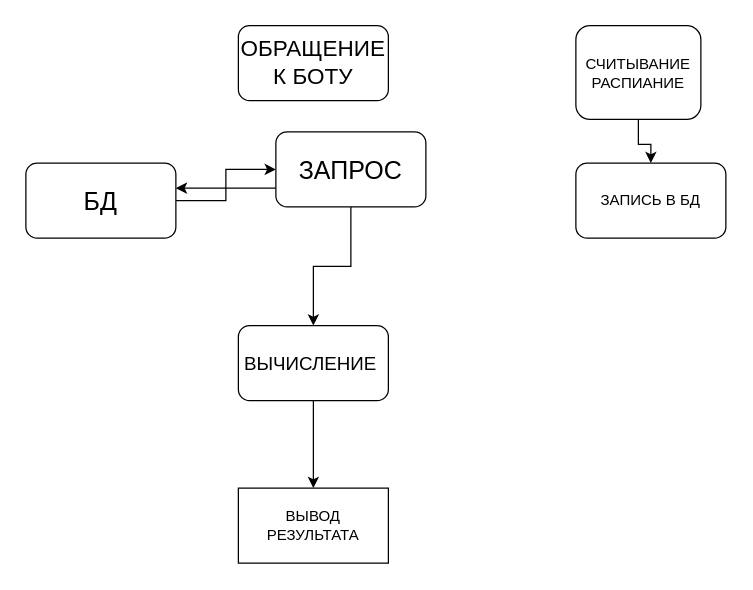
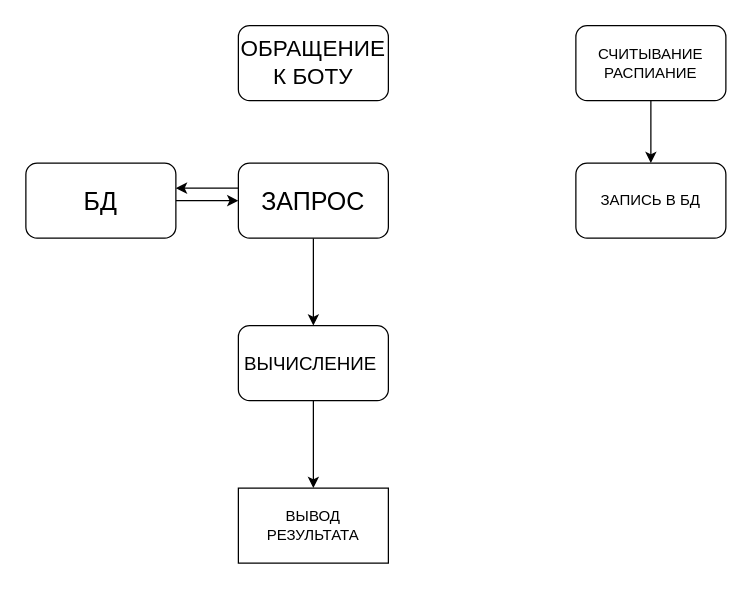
(638, 73) -> (651, 63)
(351, 169) -> (313, 201)
